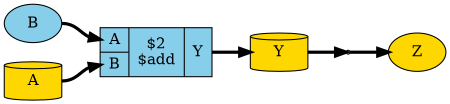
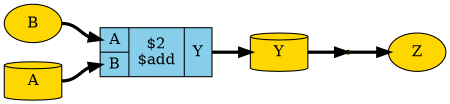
(33, 23) -> (33, 23)
